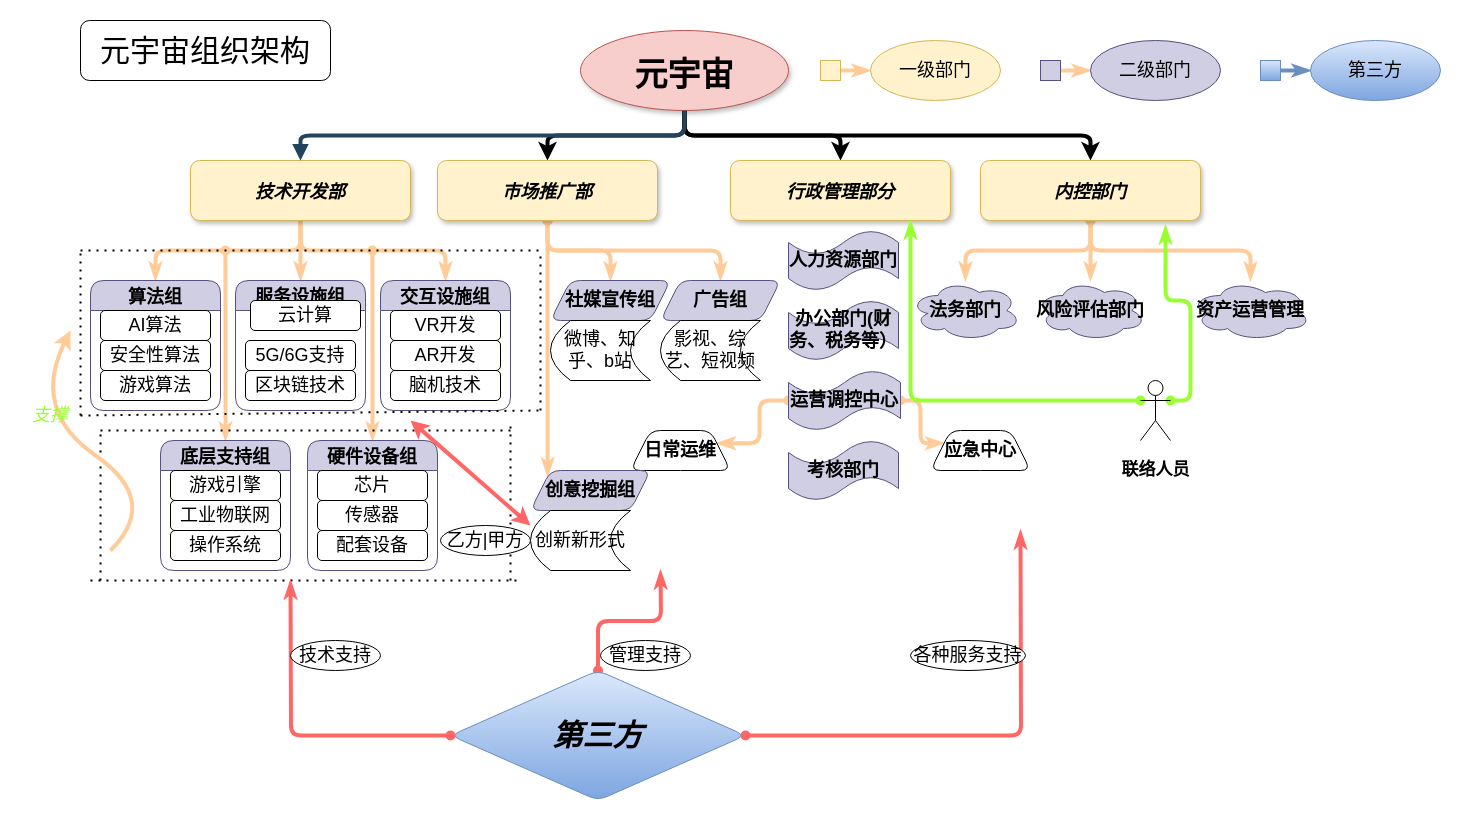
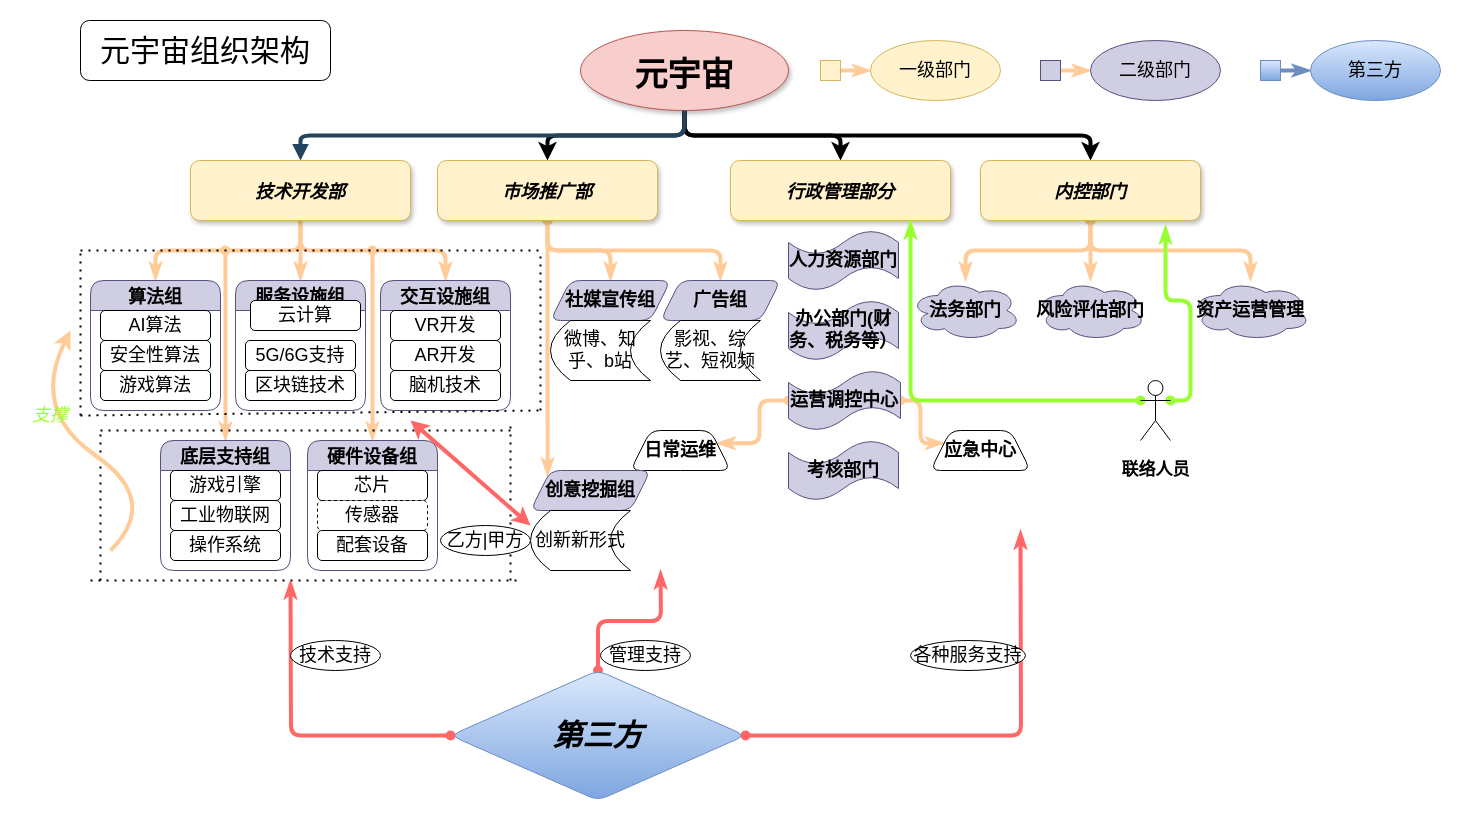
(373, 516) -> (373, 516)
